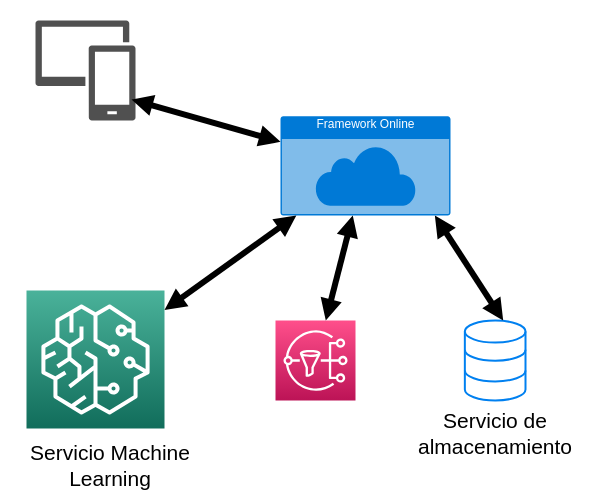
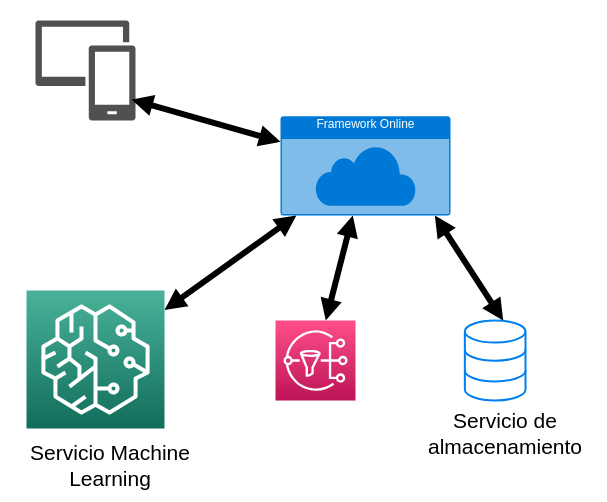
(496, 434) -> (506, 434)
